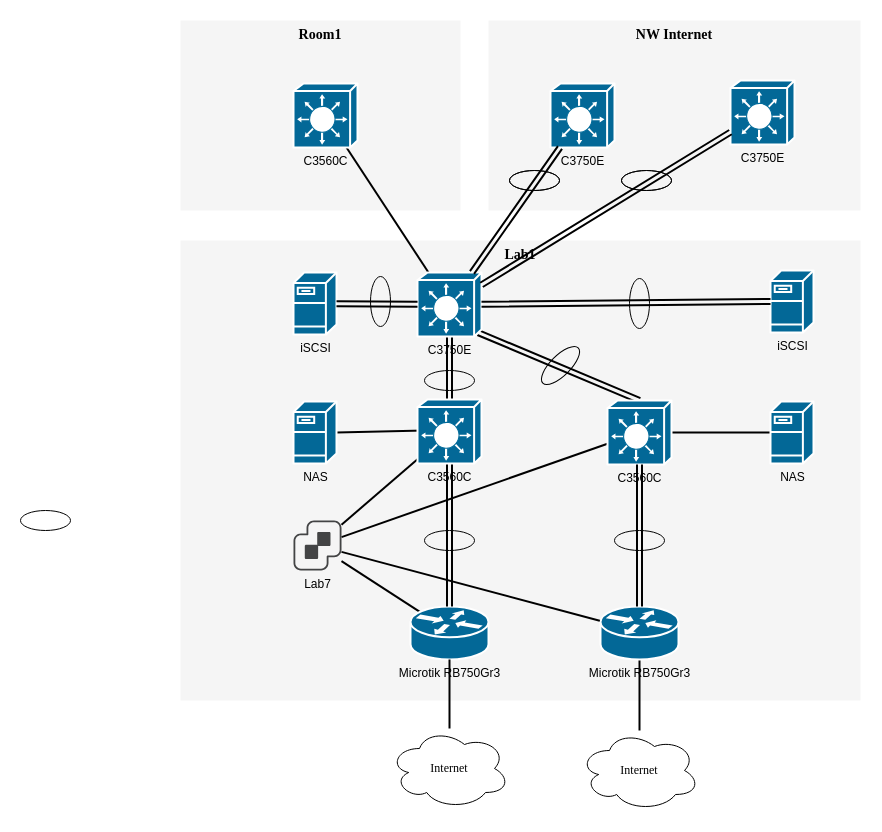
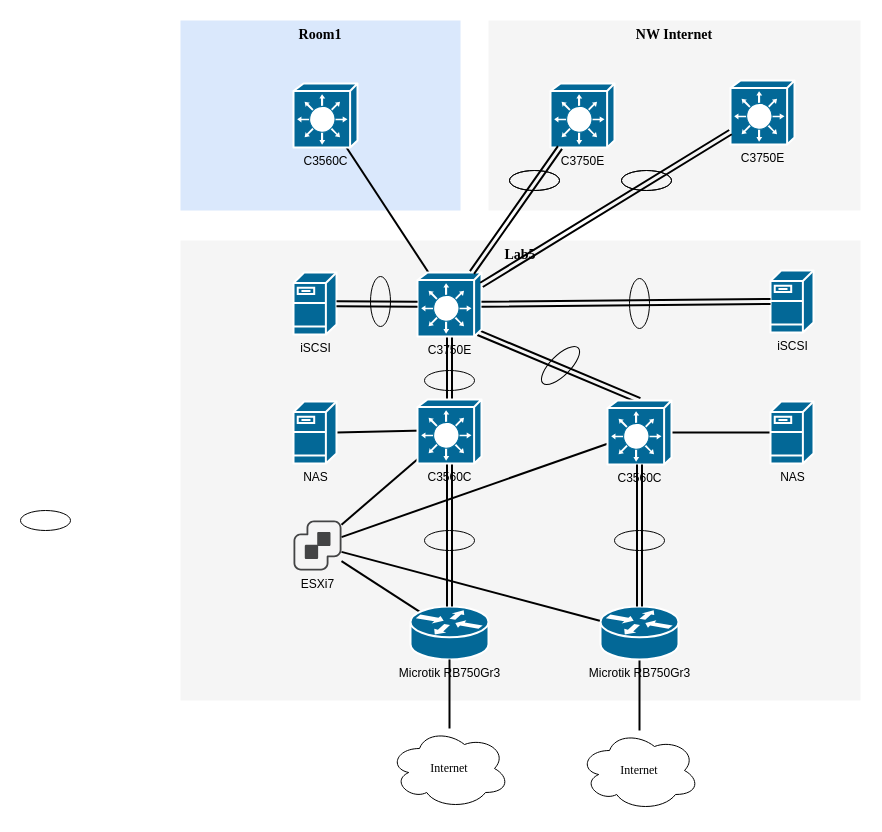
(321, 36) -> (321, 36)
(521, 256) -> (521, 256)
(318, 585) -> (318, 585)
